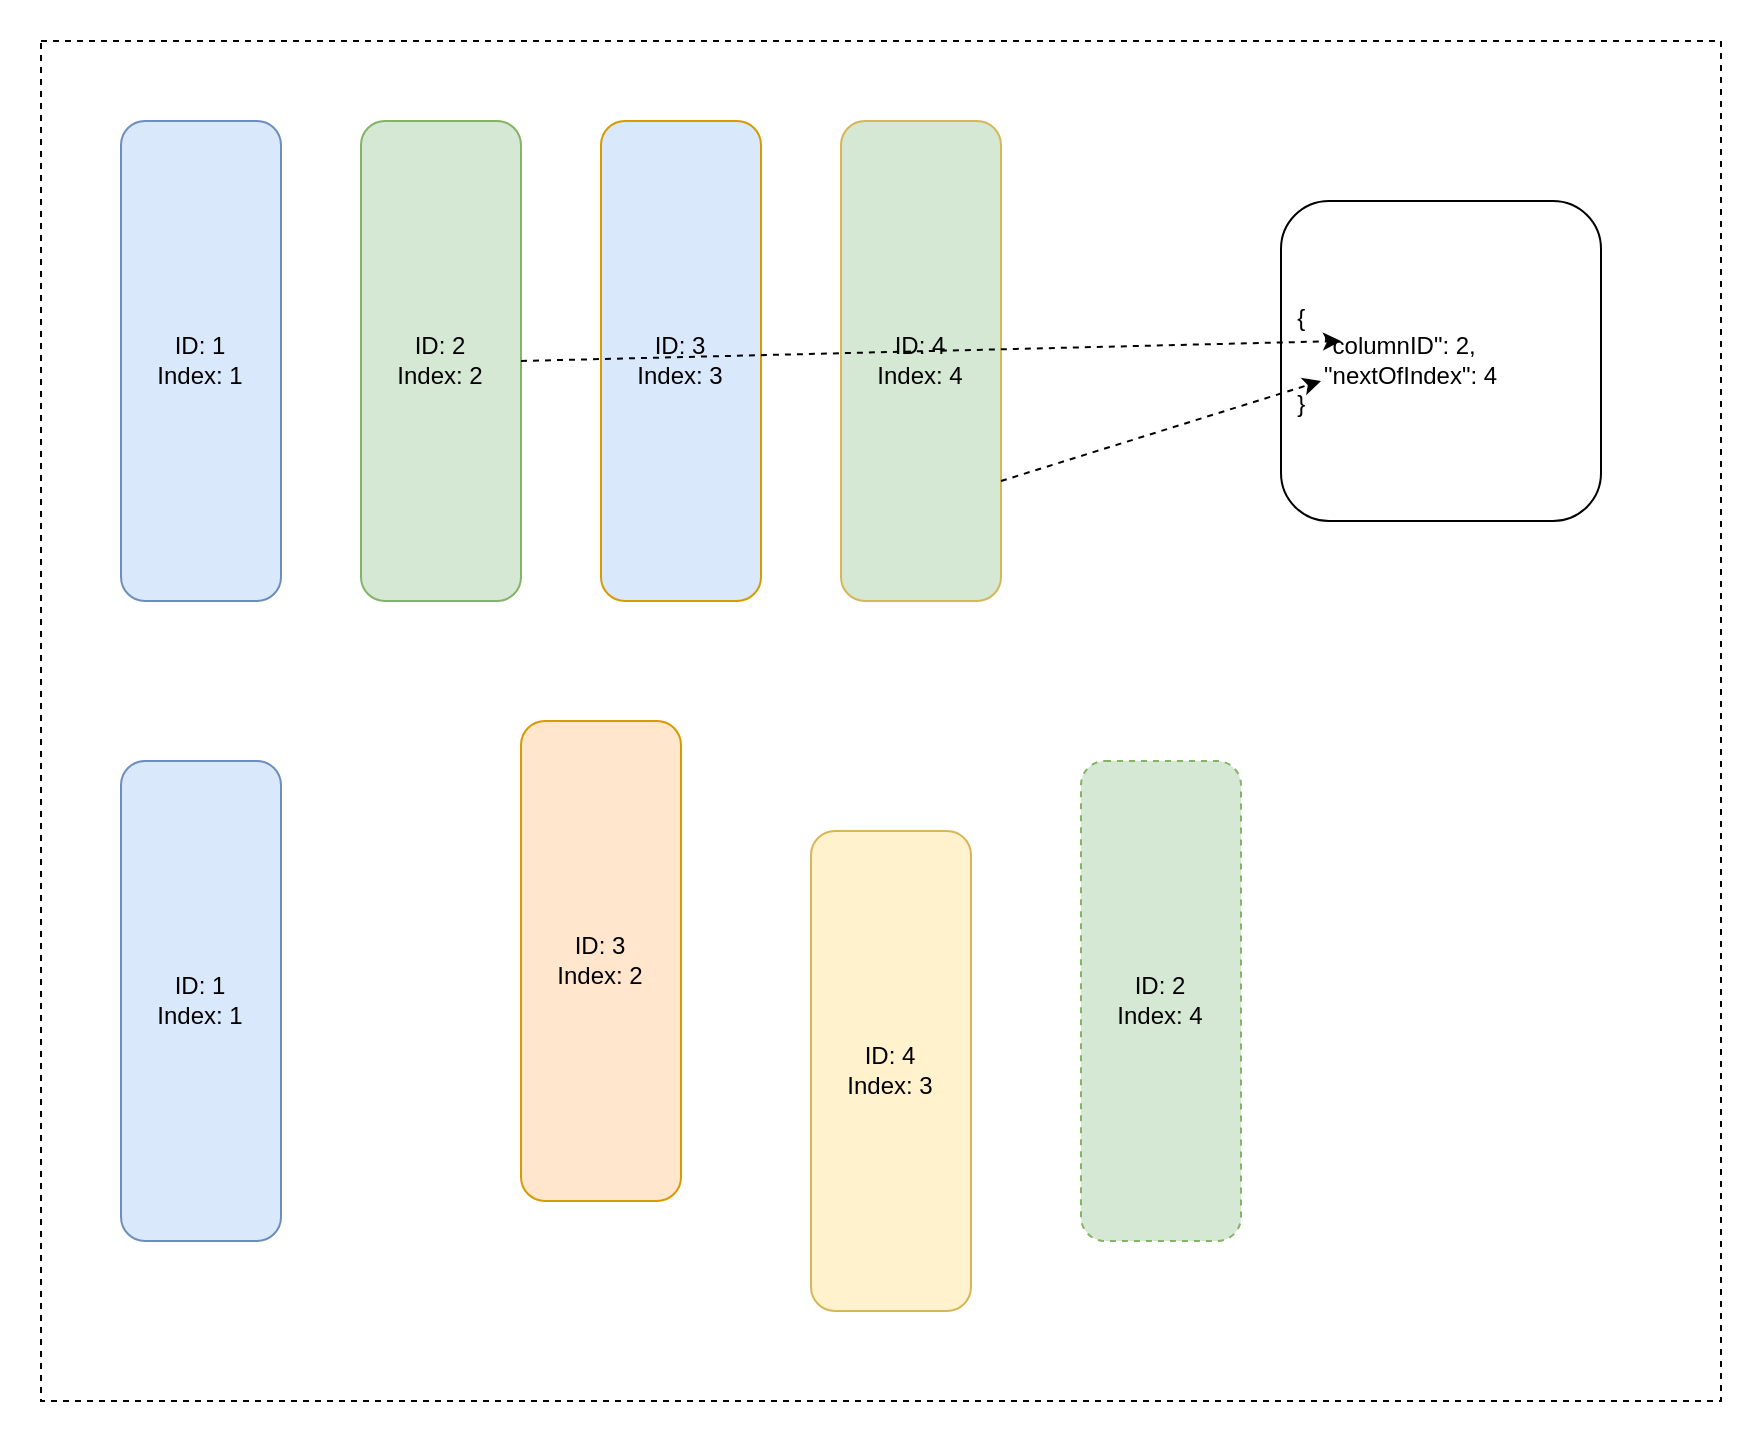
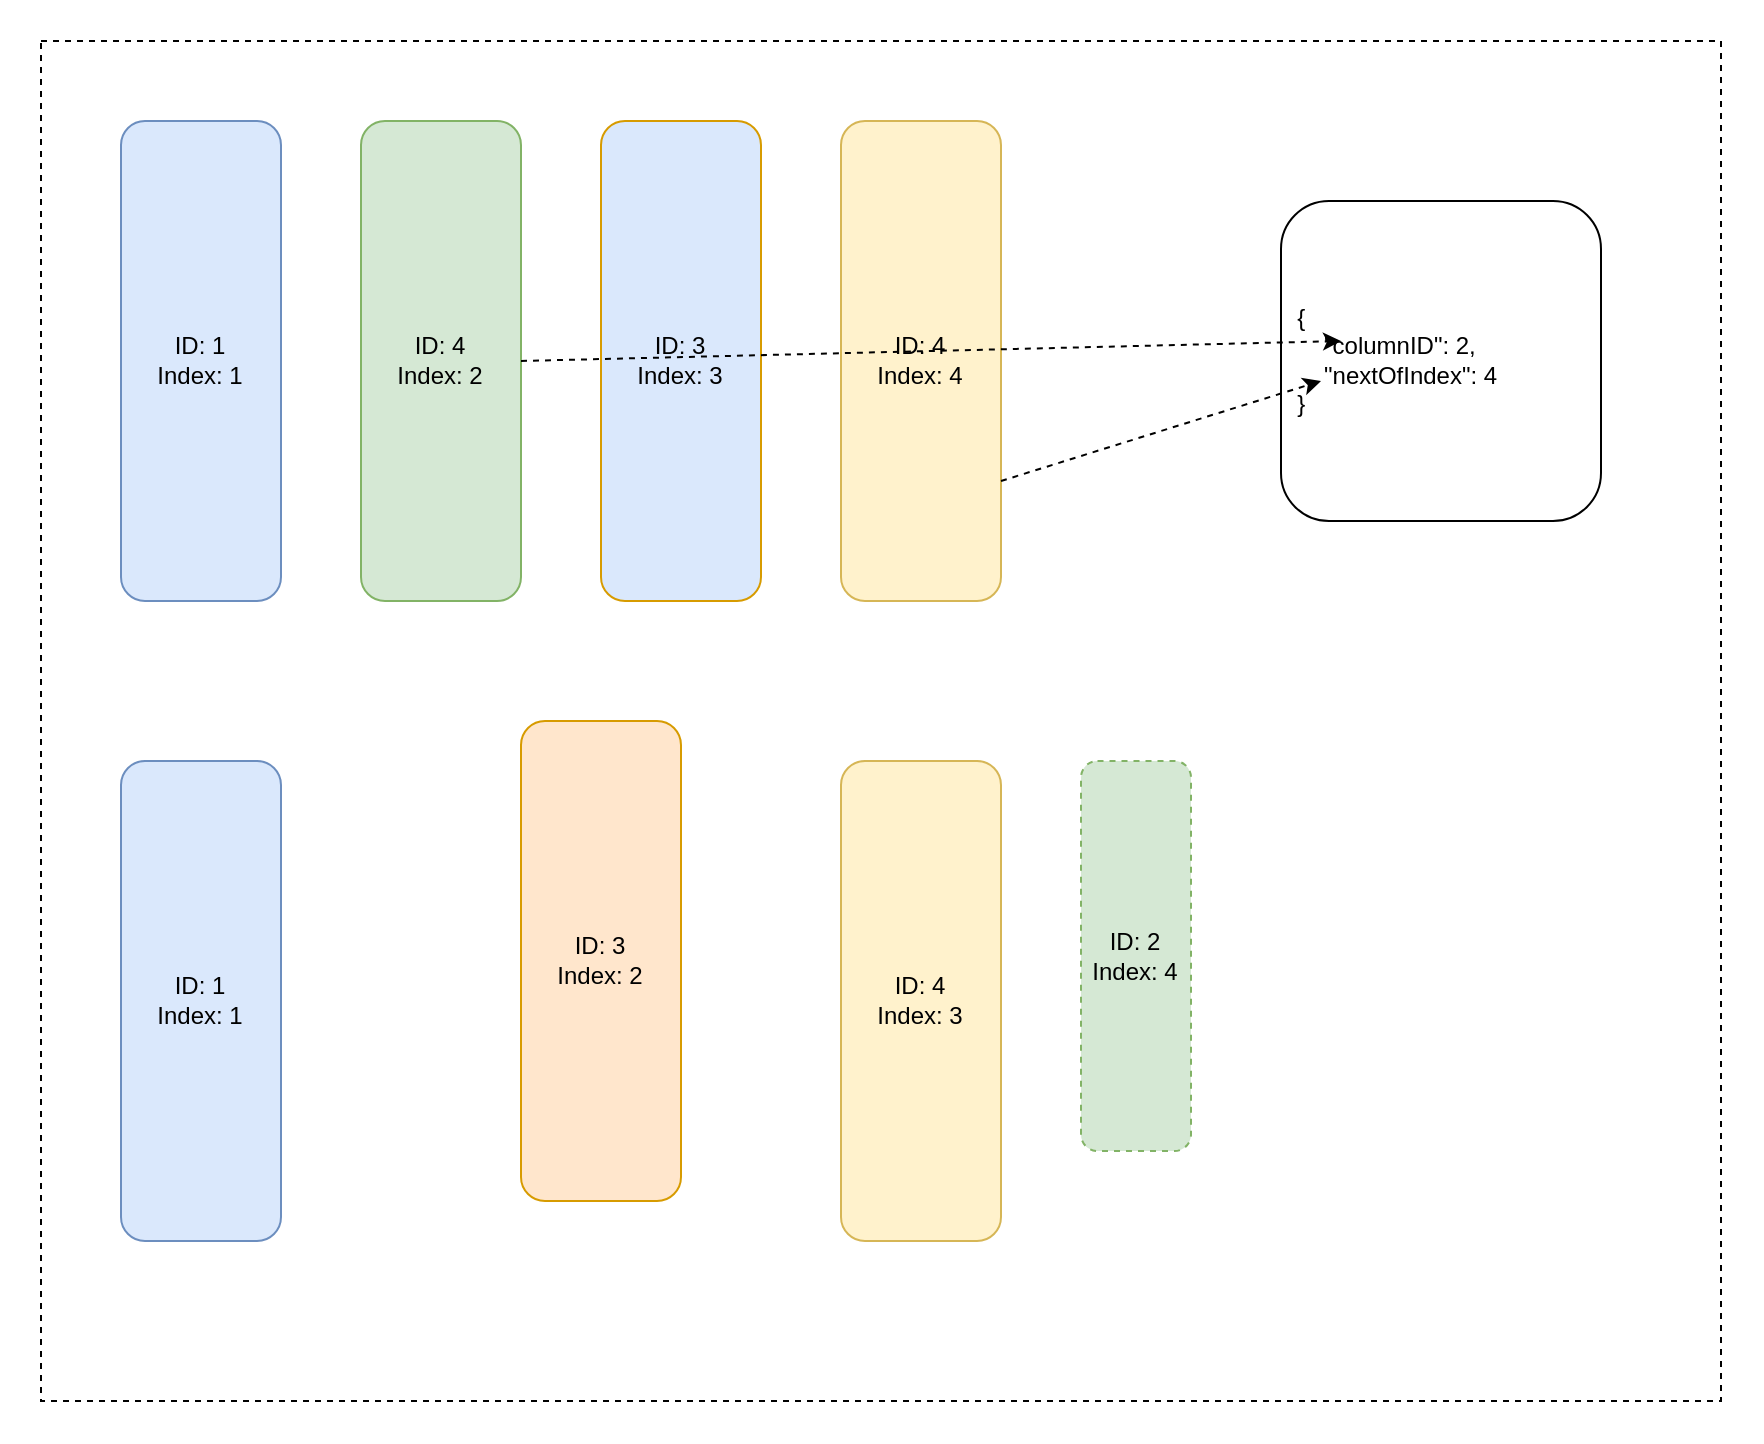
(441, 361) -> (441, 361)
(921, 361) -> (921, 361)
(1161, 1001) -> (1136, 956)
(891, 1071) -> (921, 1001)
